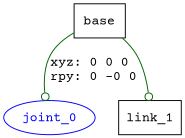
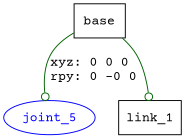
(49, 118) -> (49, 118)
